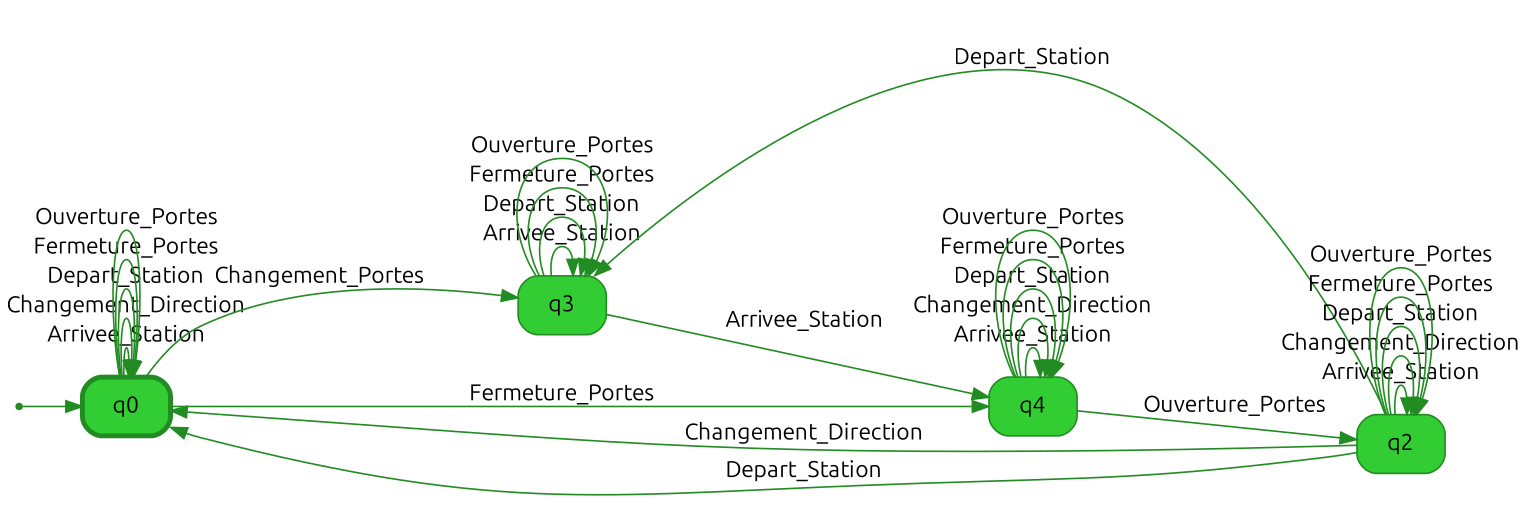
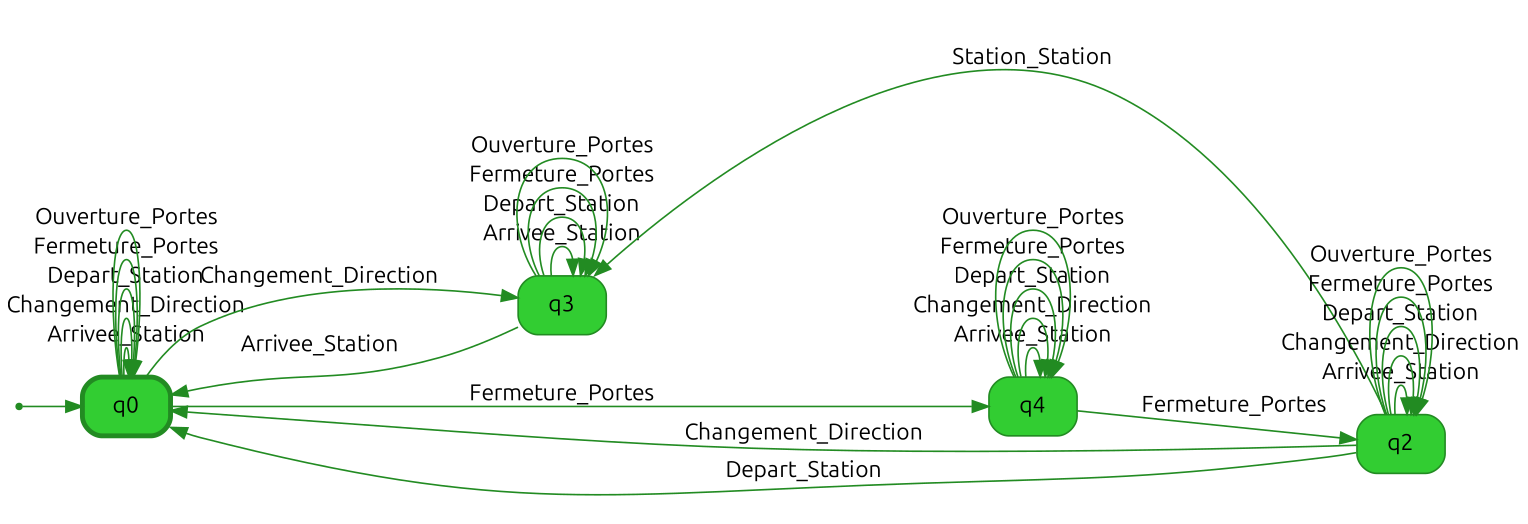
(1033, 58) -> (1033, 58)
(320, 277) -> (320, 277)
(790, 354) -> (356, 374)
(1235, 406) -> (1235, 406)
